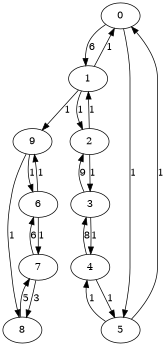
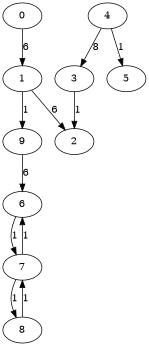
(103, 51) -> none
(81, 110) -> (55, 110)
(89, 114) -> none
(90, 169) -> none
(130, 169) -> none
(32, 173) -> (26, 173)
(83, 173) -> (78, 110)
(37, 177) -> none
(157, 177) -> none
(8, 231) -> none
(91, 232) -> none
(34, 236) -> (26, 236)
(26, 299) -> (26, 299)
(37, 299) -> (15, 299)
(91, 307) -> none
